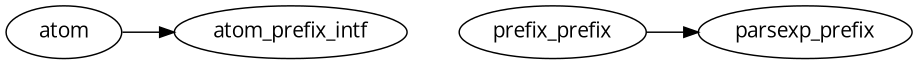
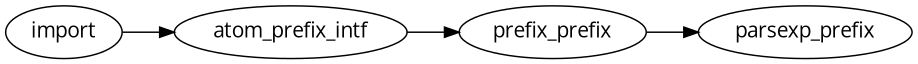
(64, 32) -> (64, 32)
none -> (426, 32)
